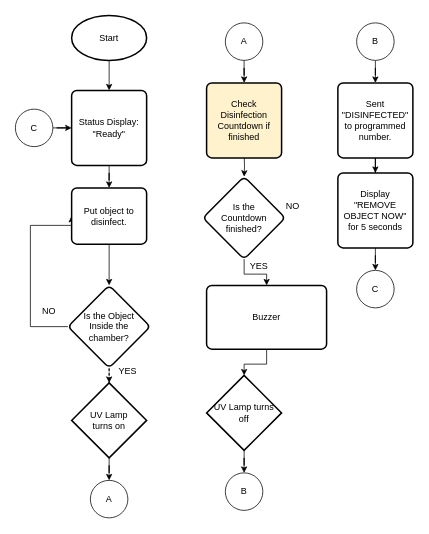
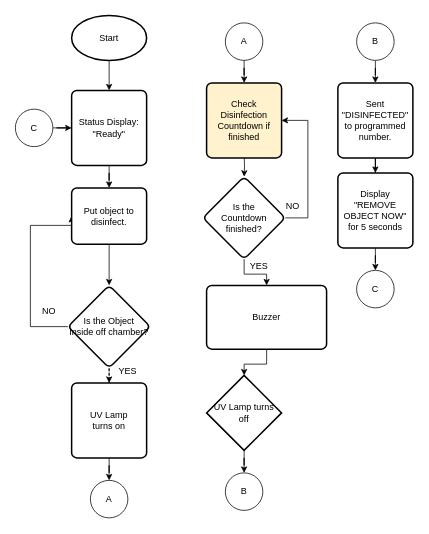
none -> (299, 120)
(109, 327) -> (109, 327)
(109, 420) -> (109, 420)
